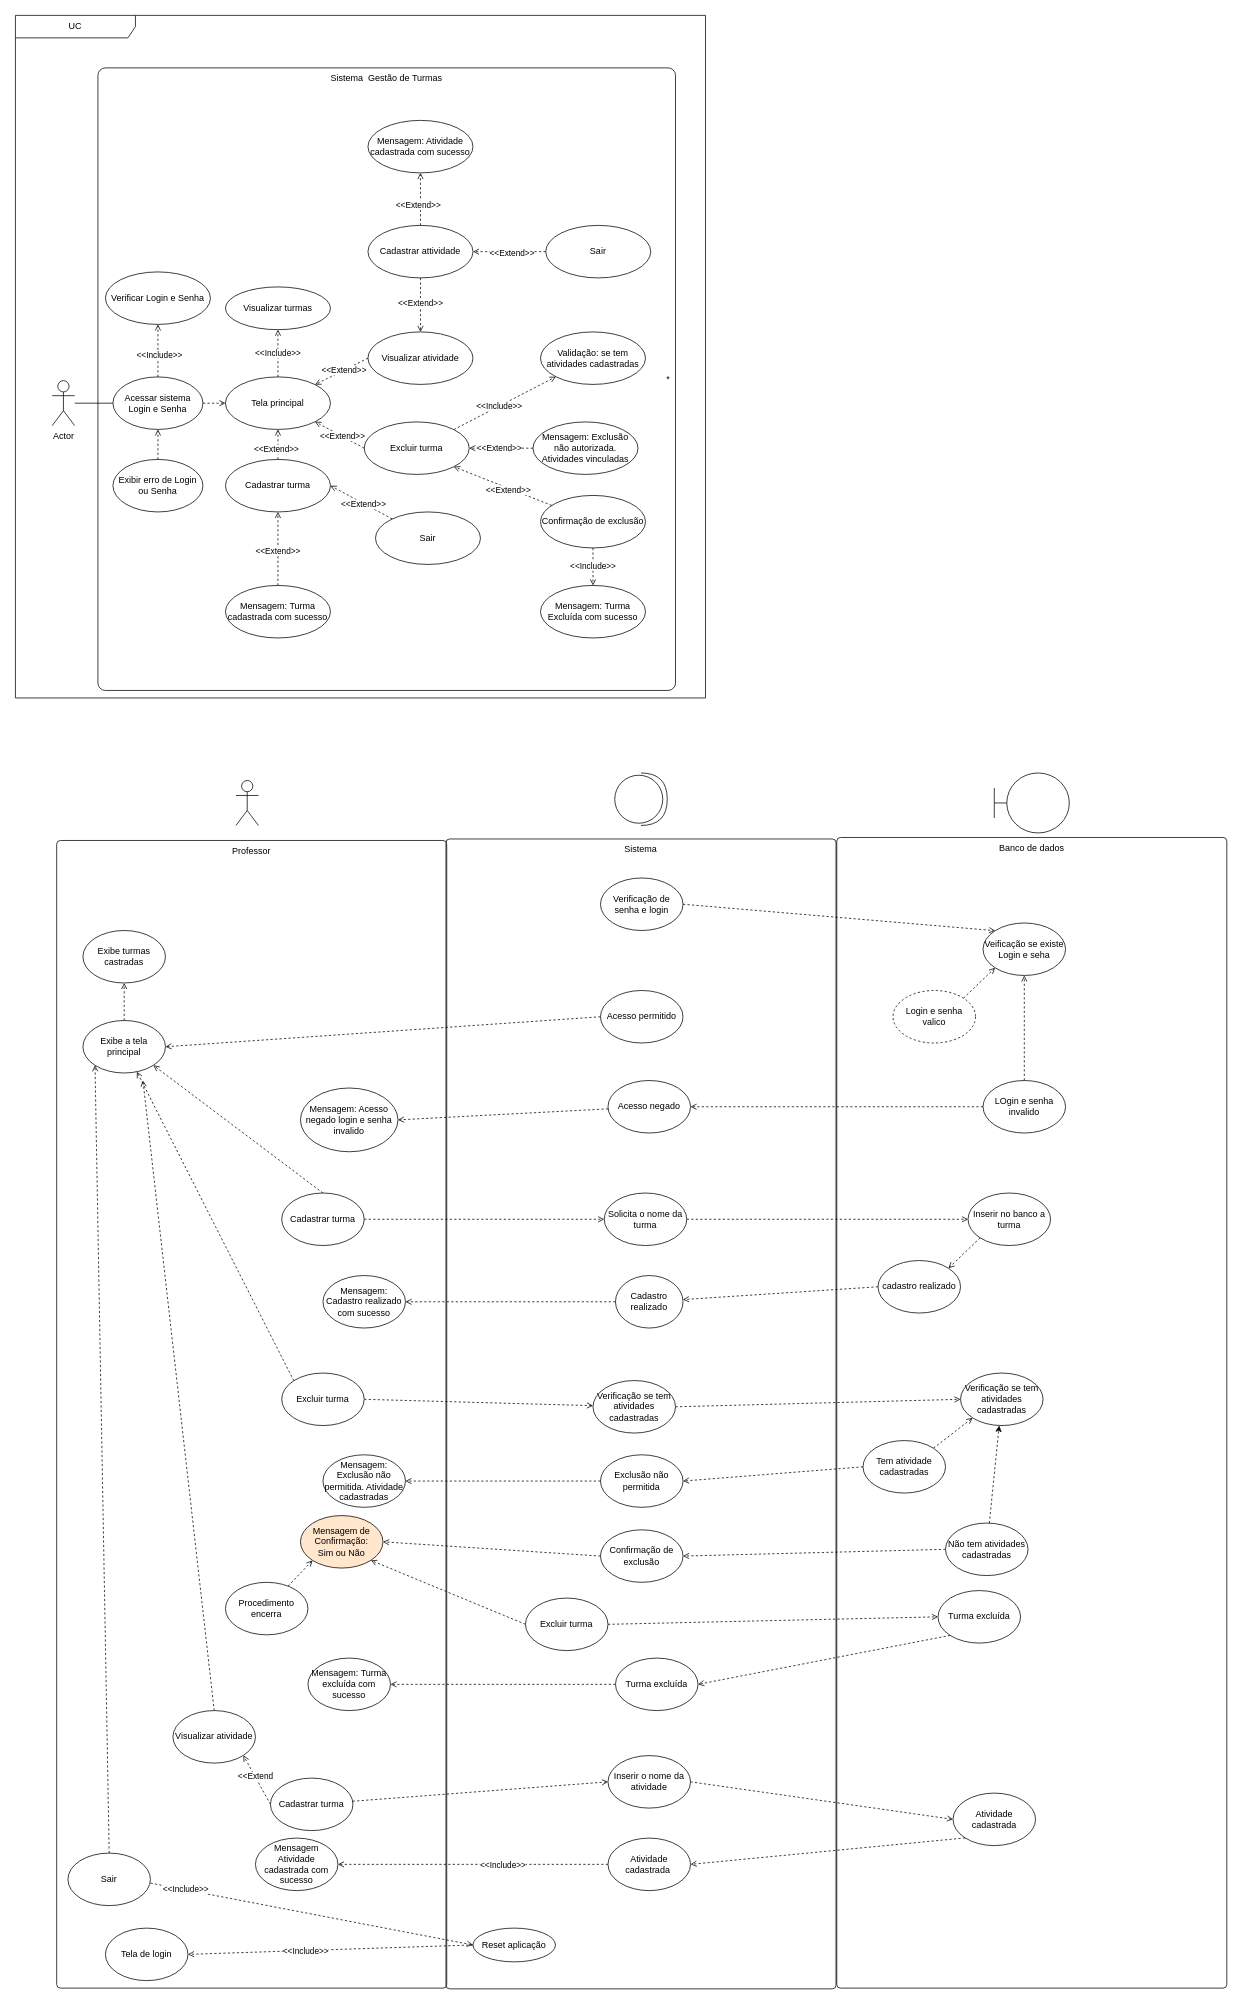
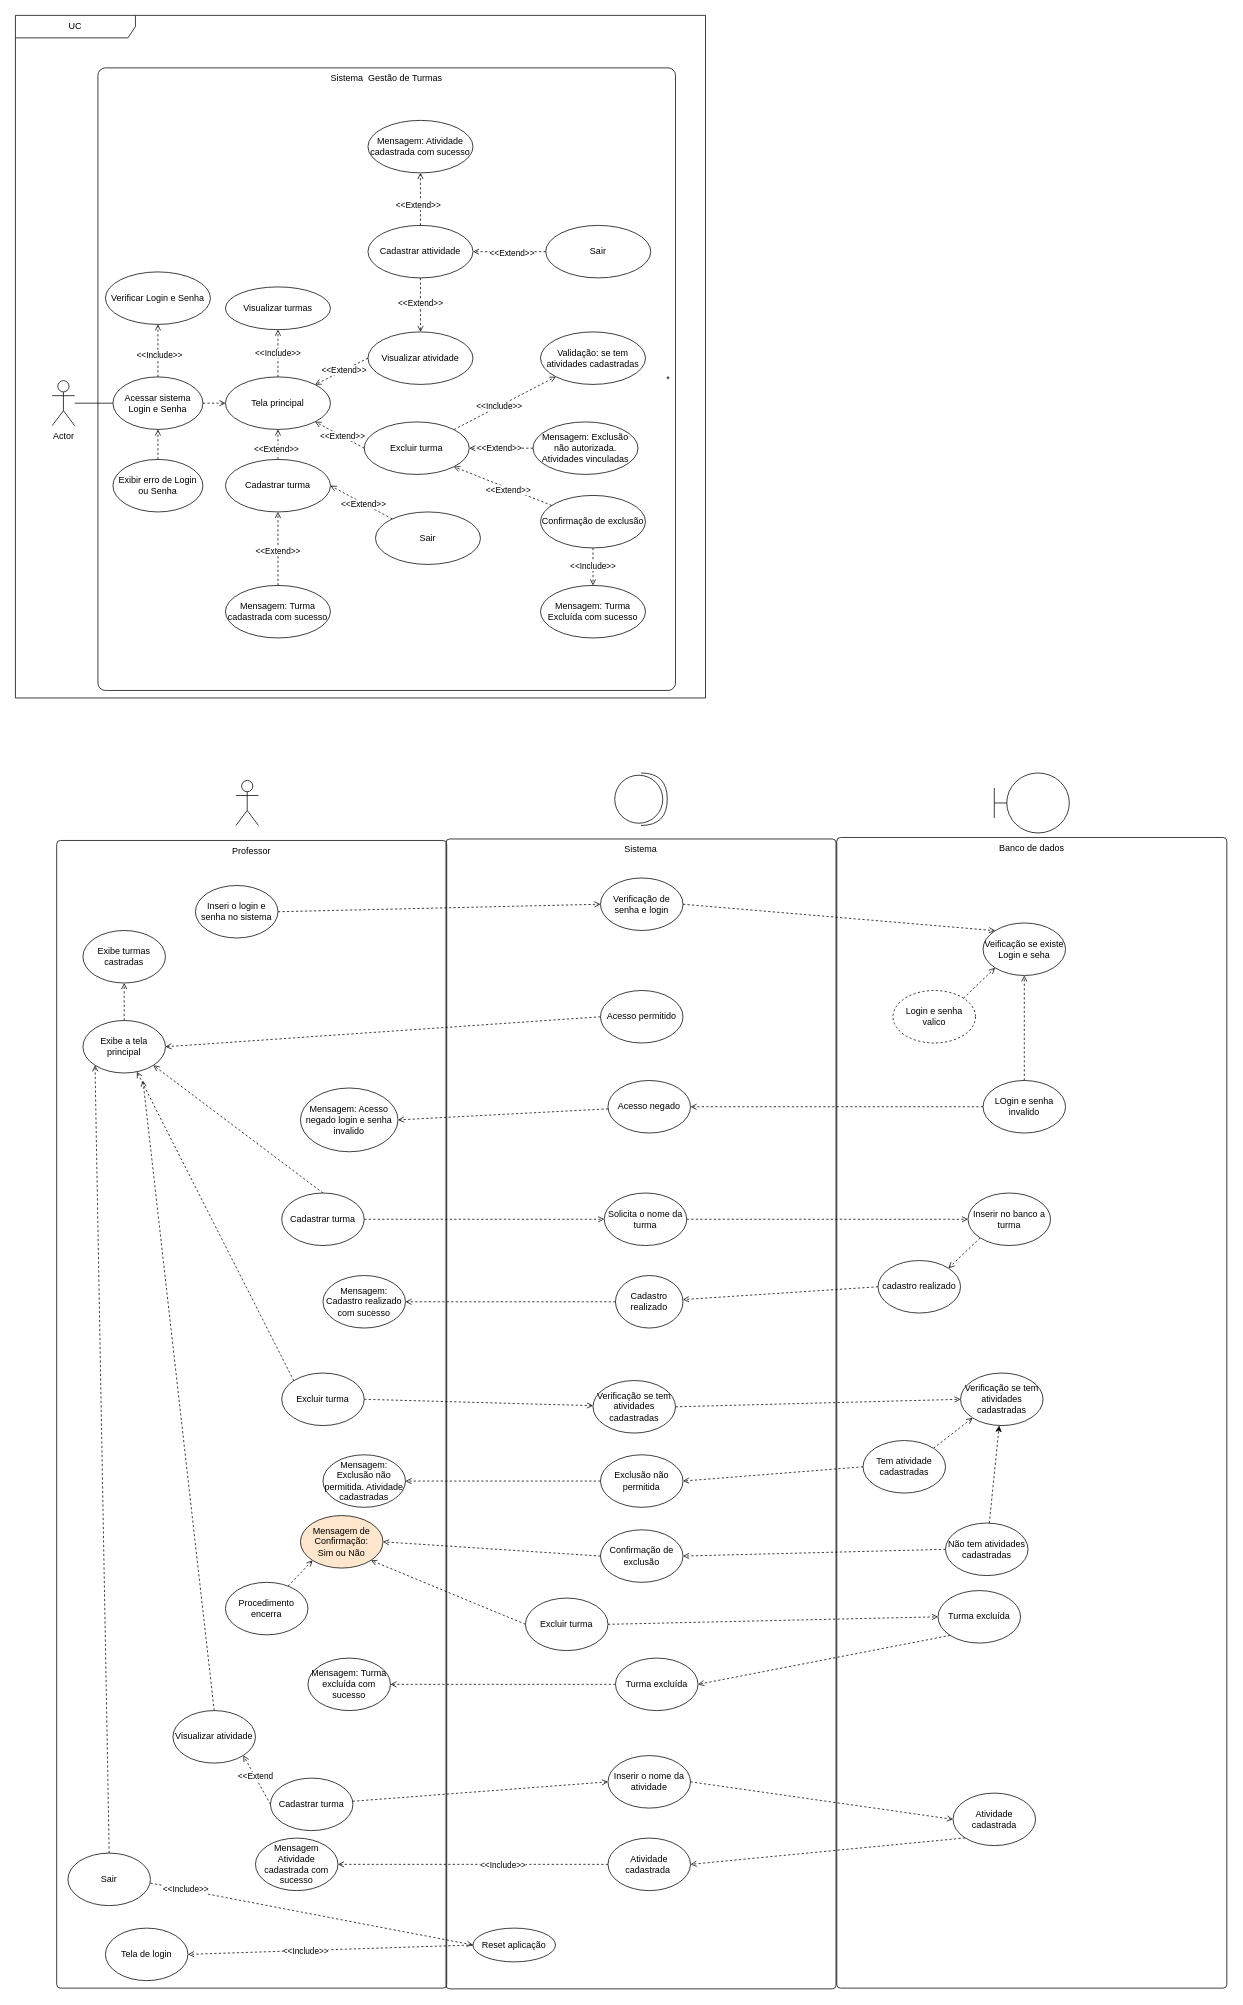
none -> (438, 908)
none -> (237, 912)
